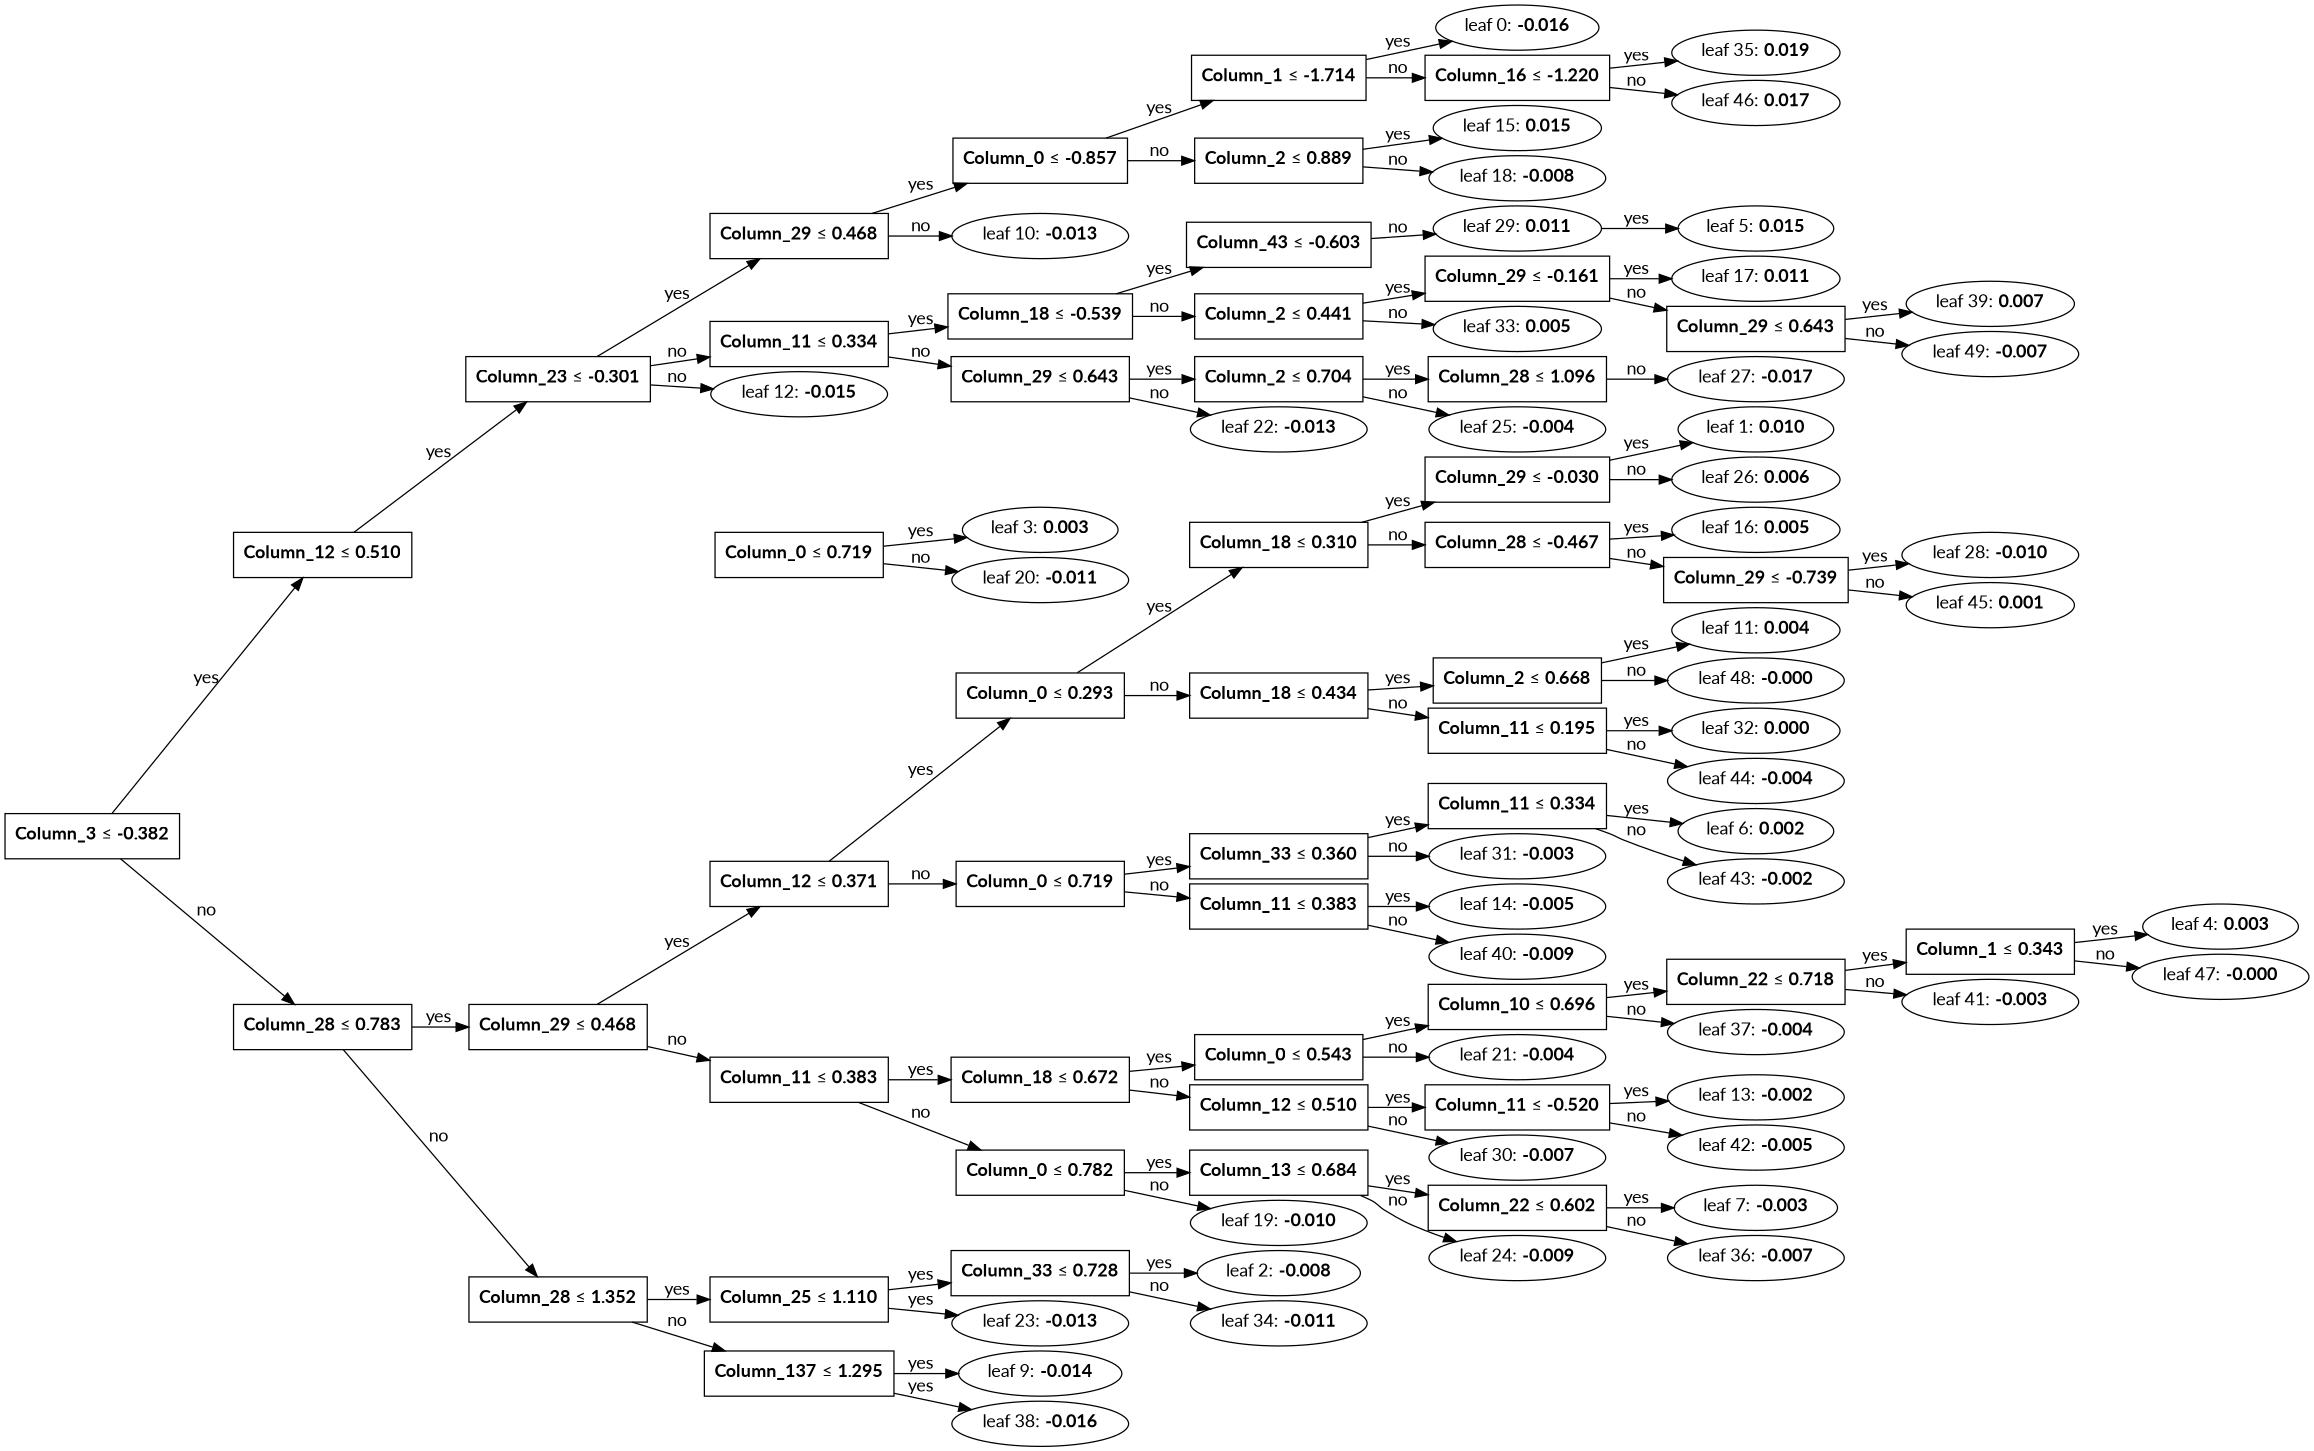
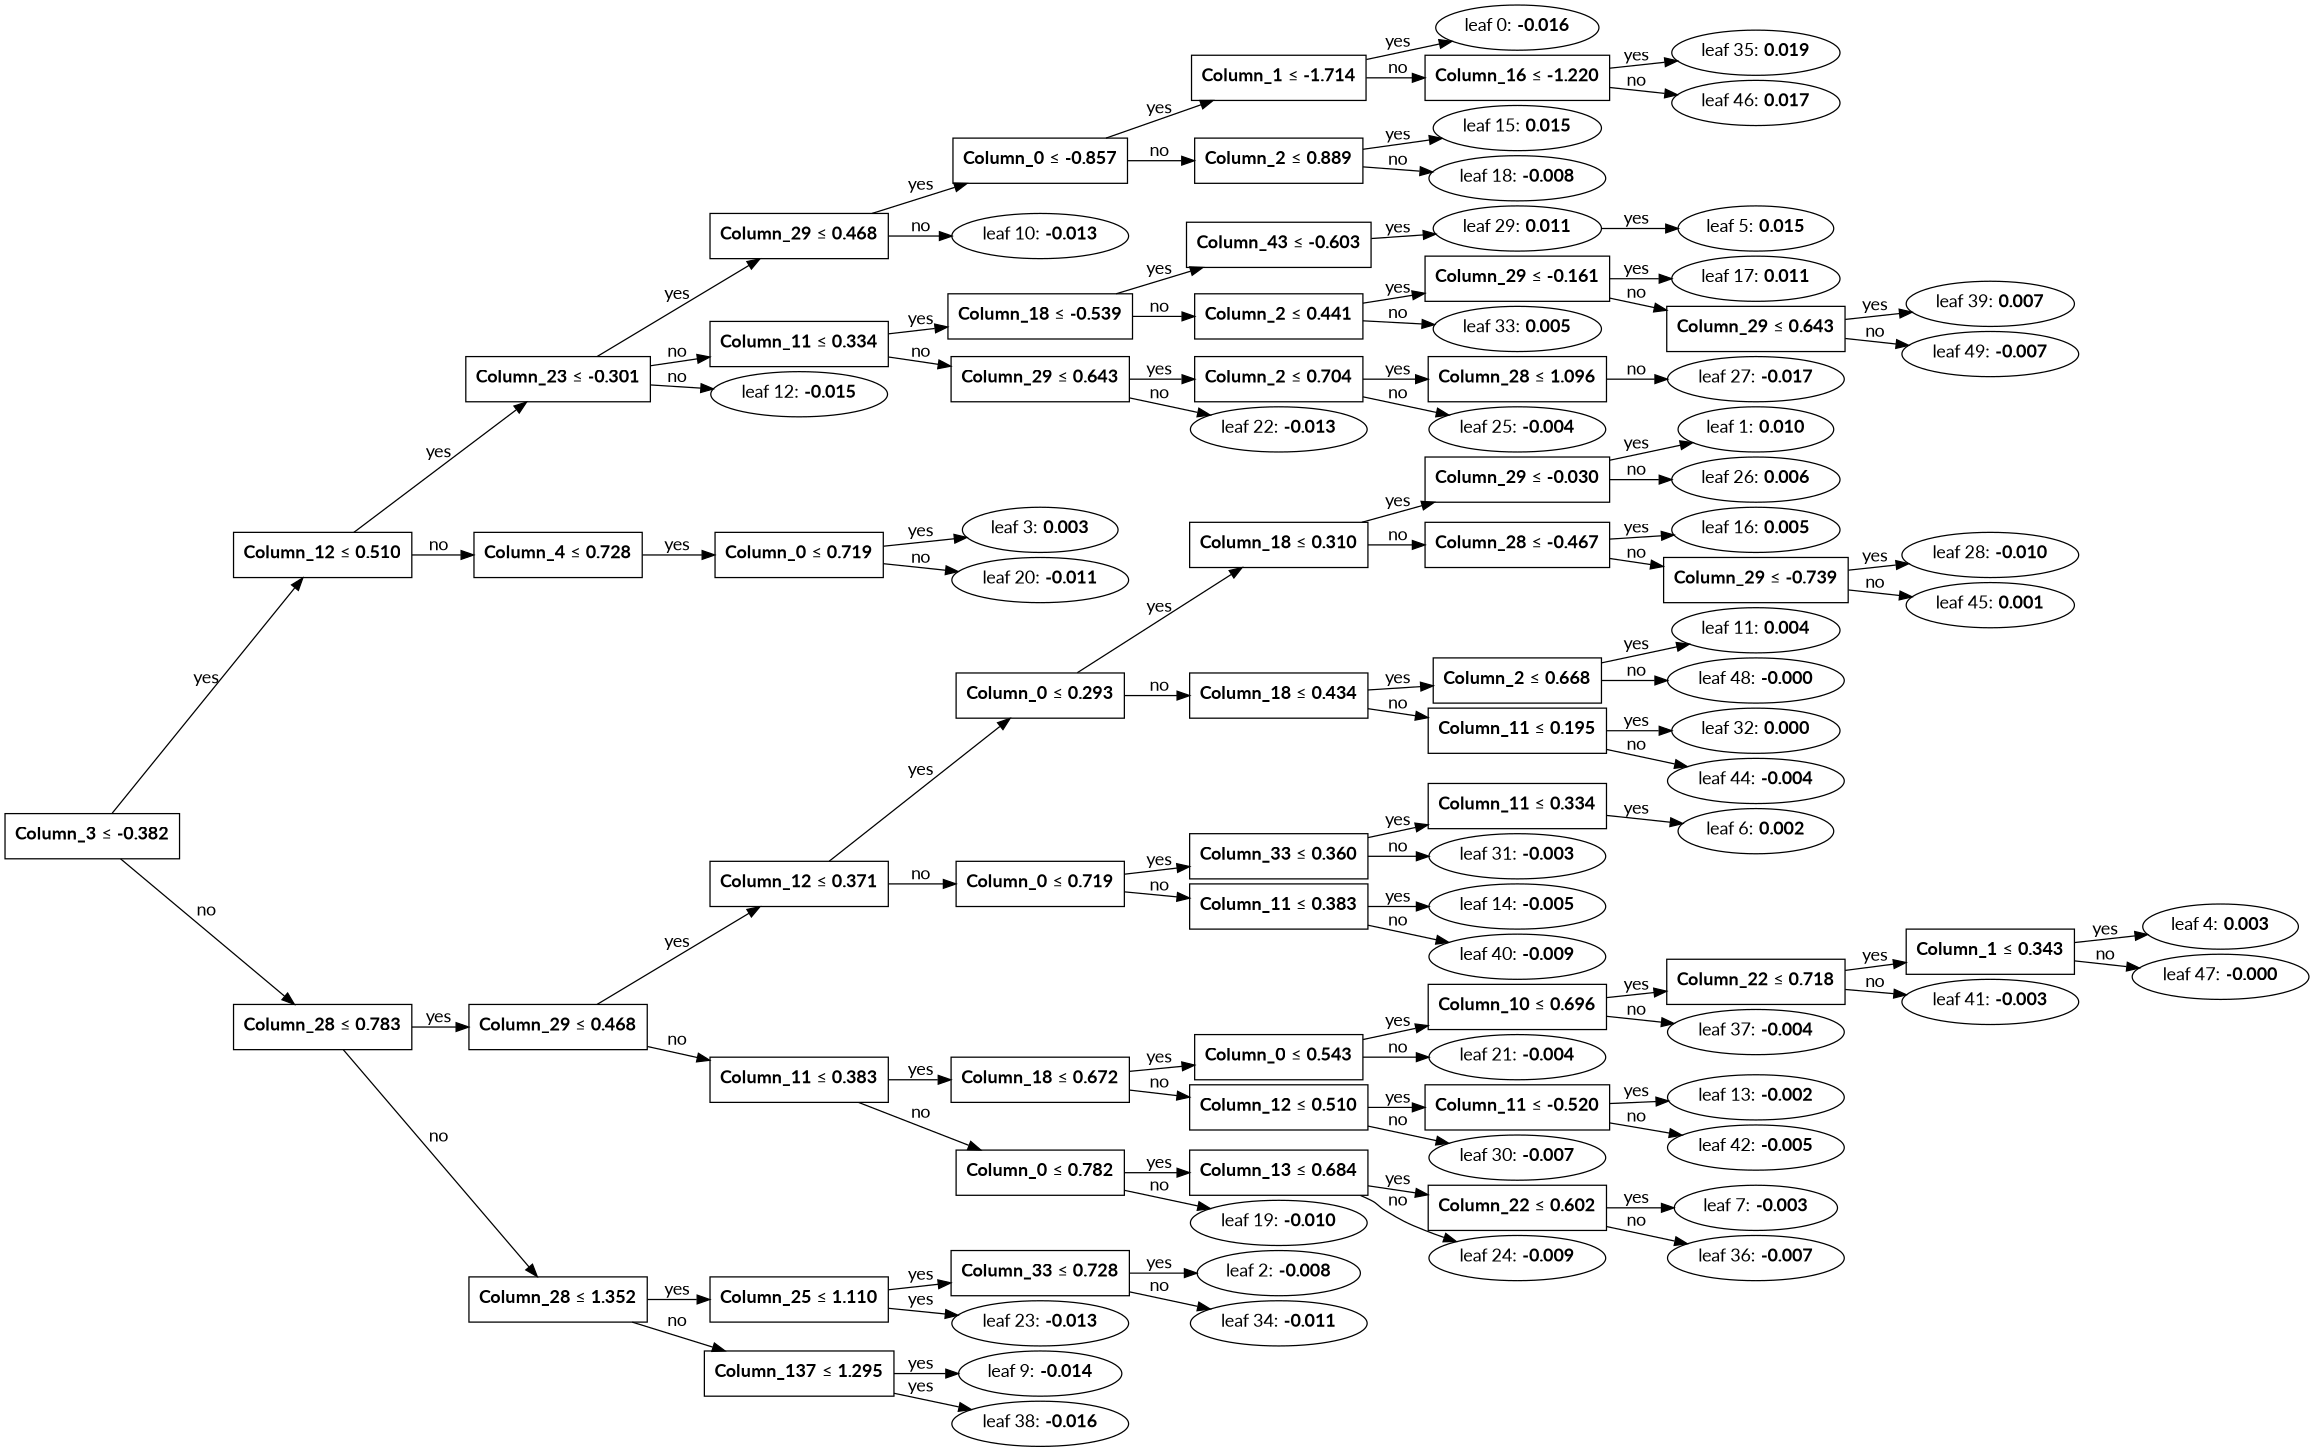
(1398, 228) -> (1398, 228)
none -> (558, 555)
(1756, 881) -> none
